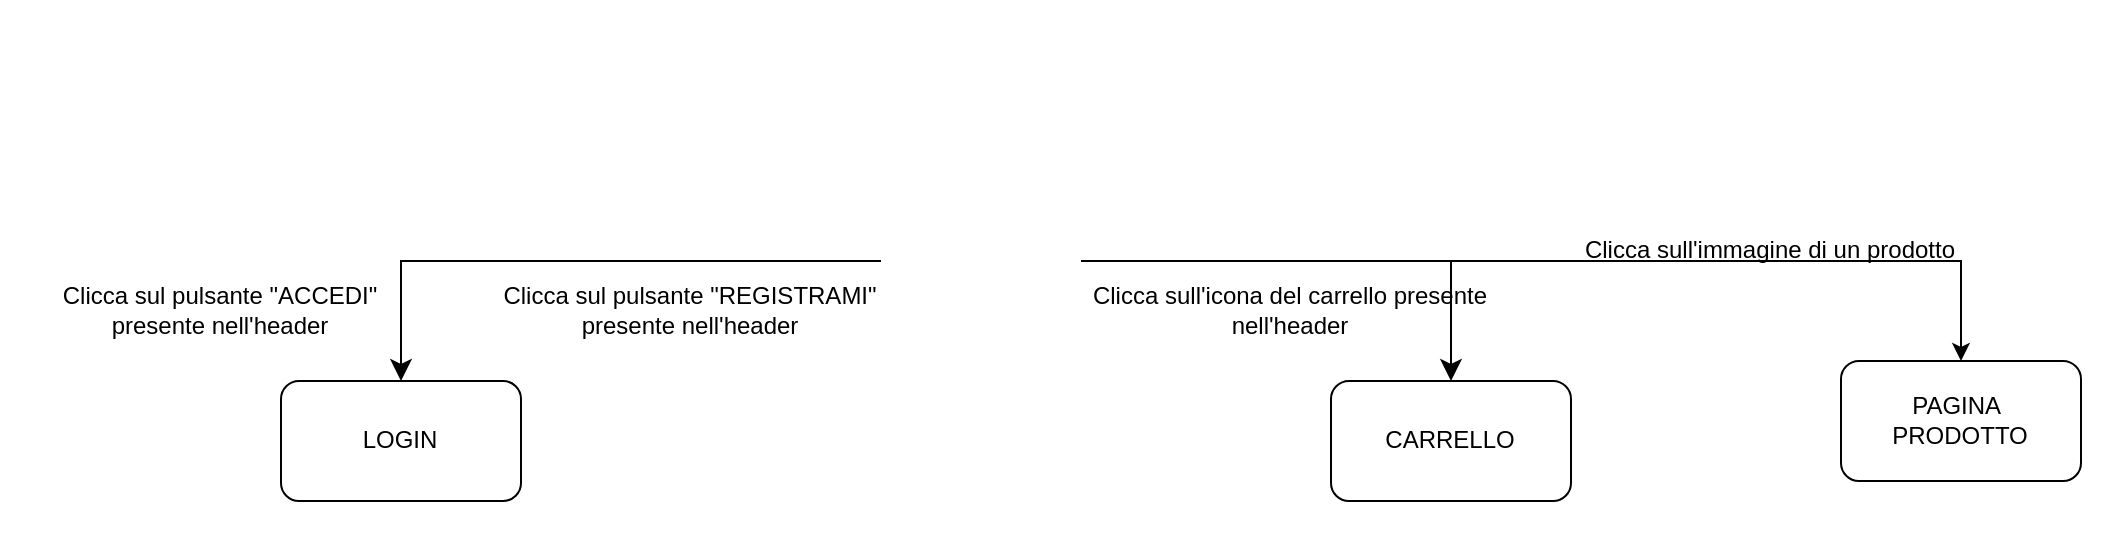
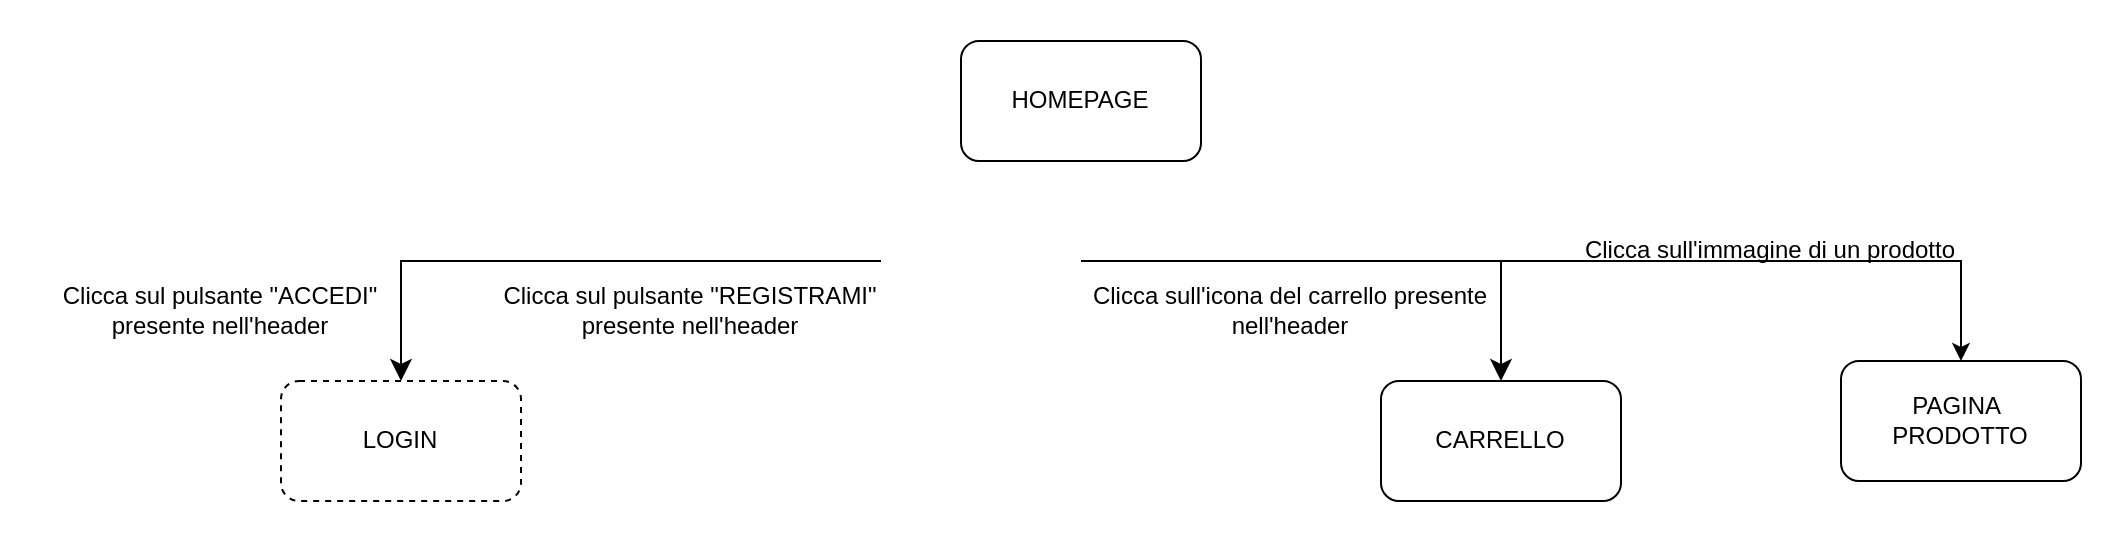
none -> (1081, 101)
(401, 441) -> (401, 441)
(1451, 441) -> (1501, 441)
